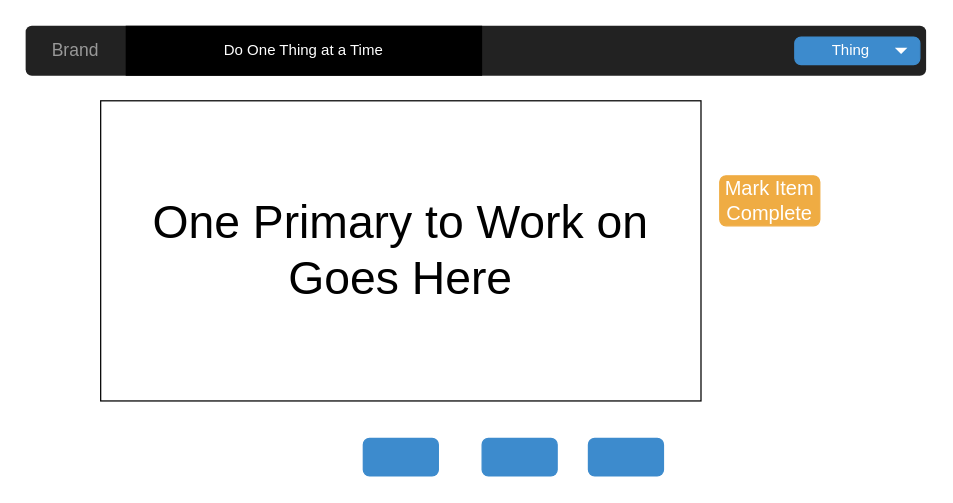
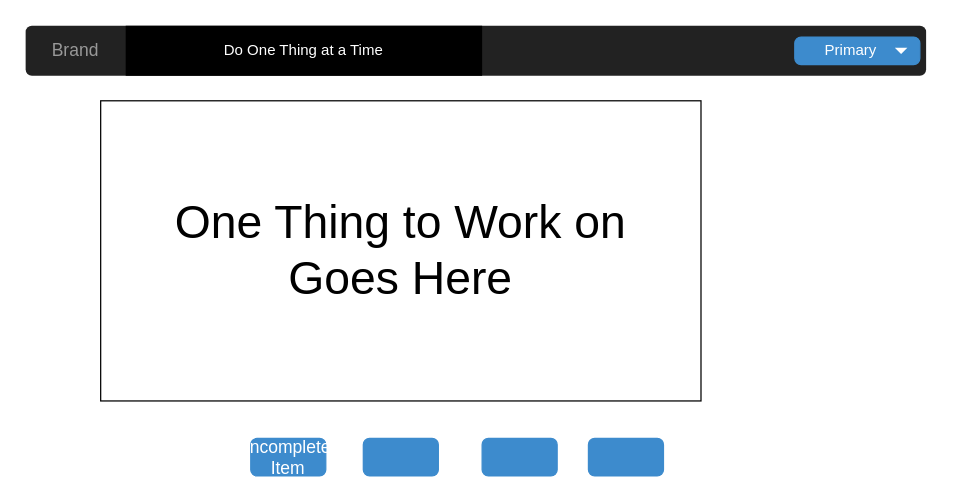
(851, 51) -> (851, 51)
(769, 201) -> none
(401, 251) -> (401, 251)
none -> (288, 457)
